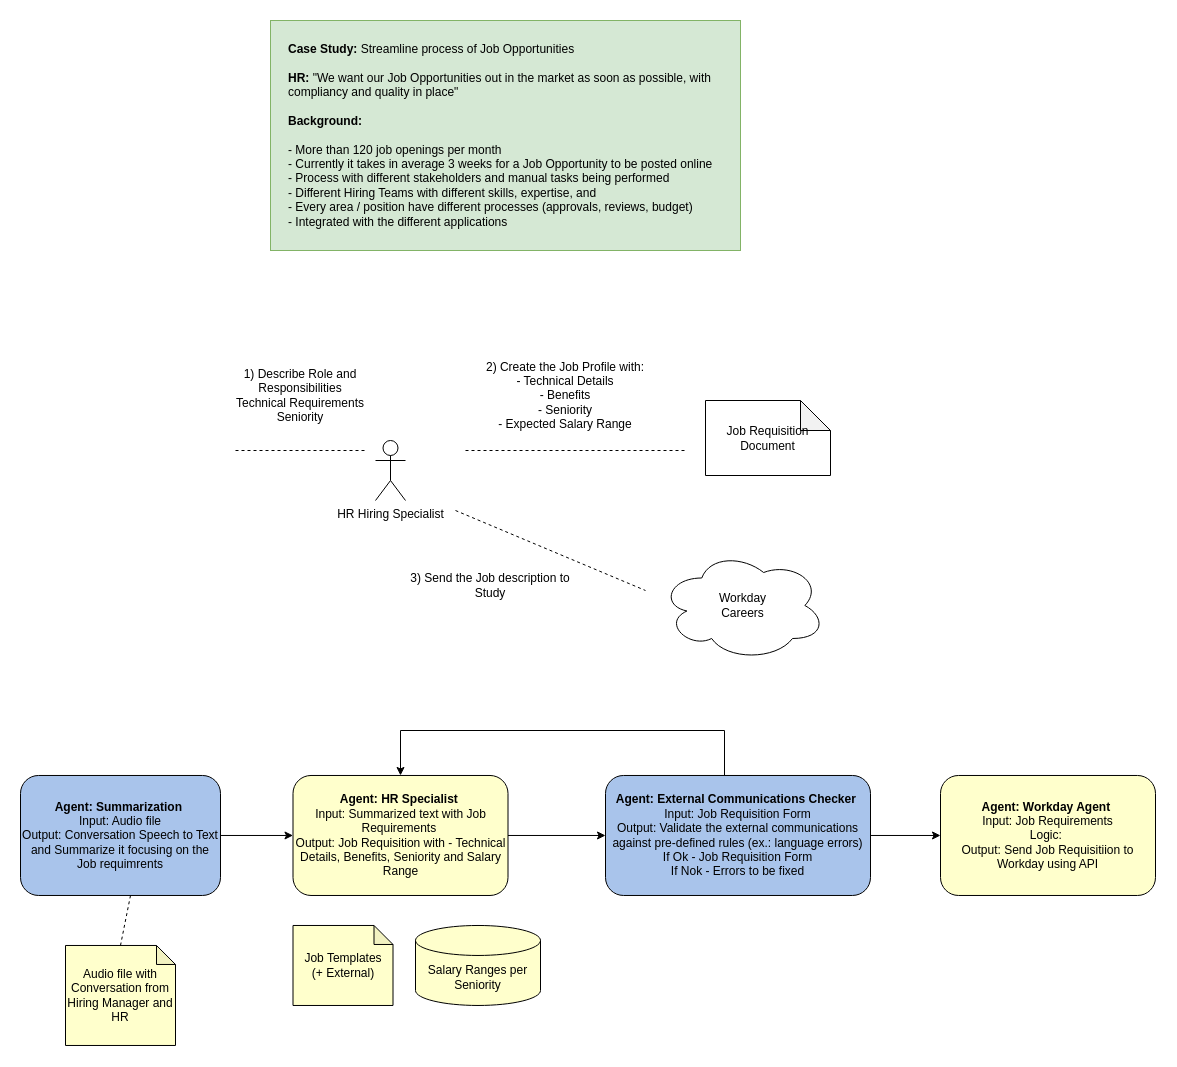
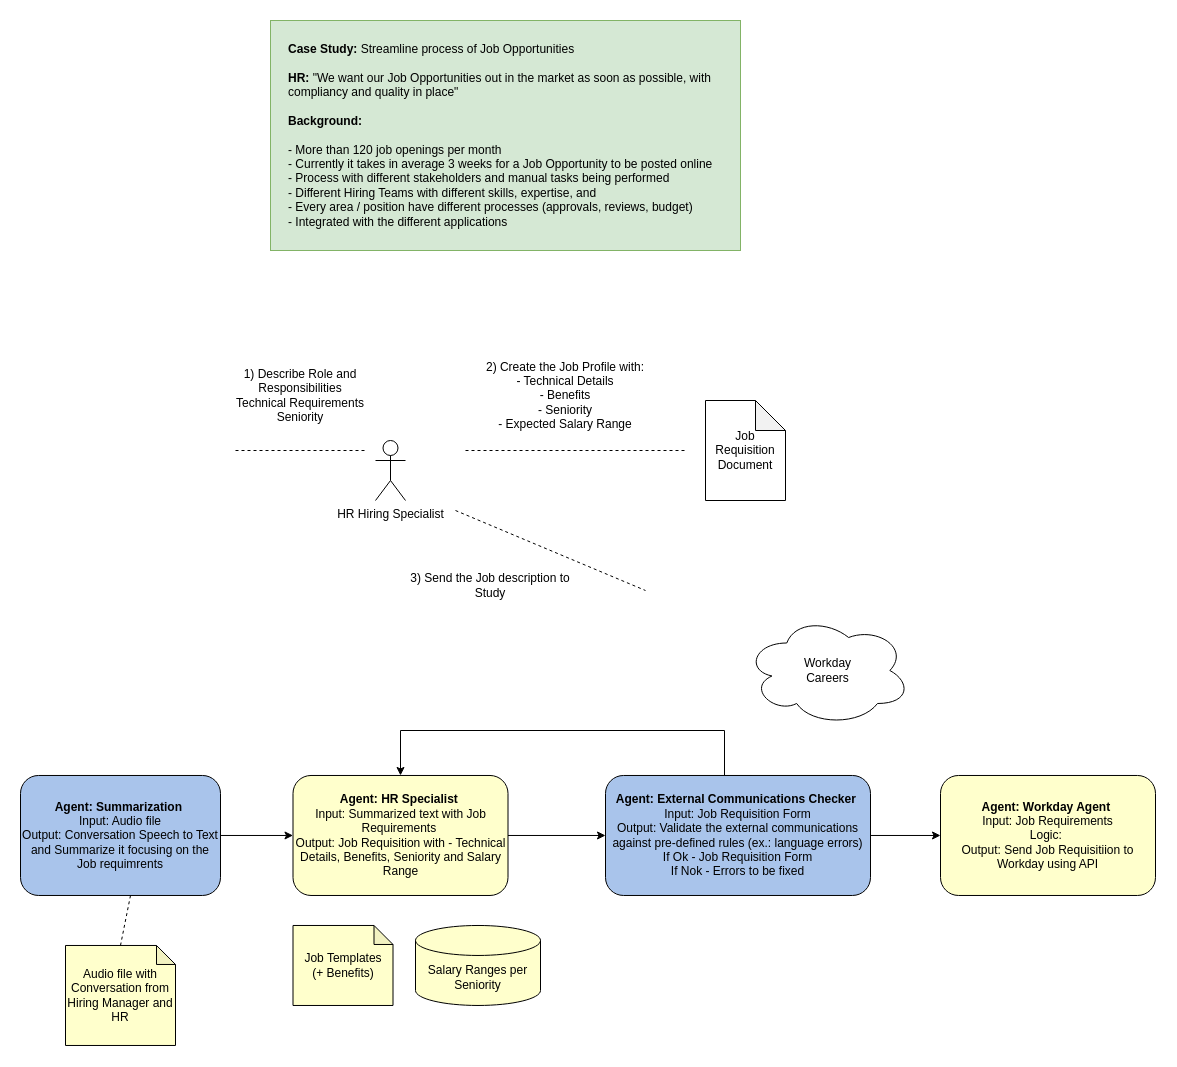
(768, 438) -> (746, 451)
(743, 606) -> (828, 671)
(344, 966) -> (344, 966)
